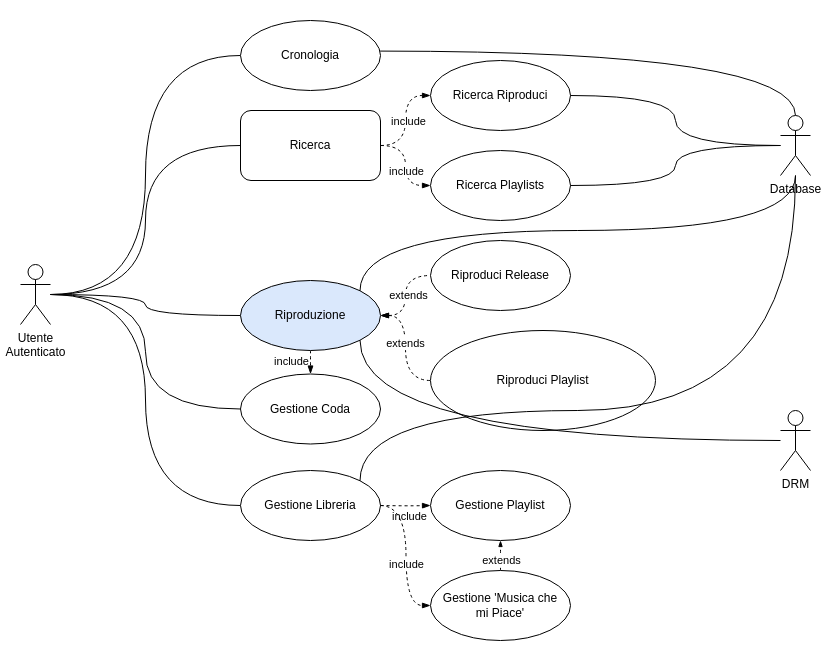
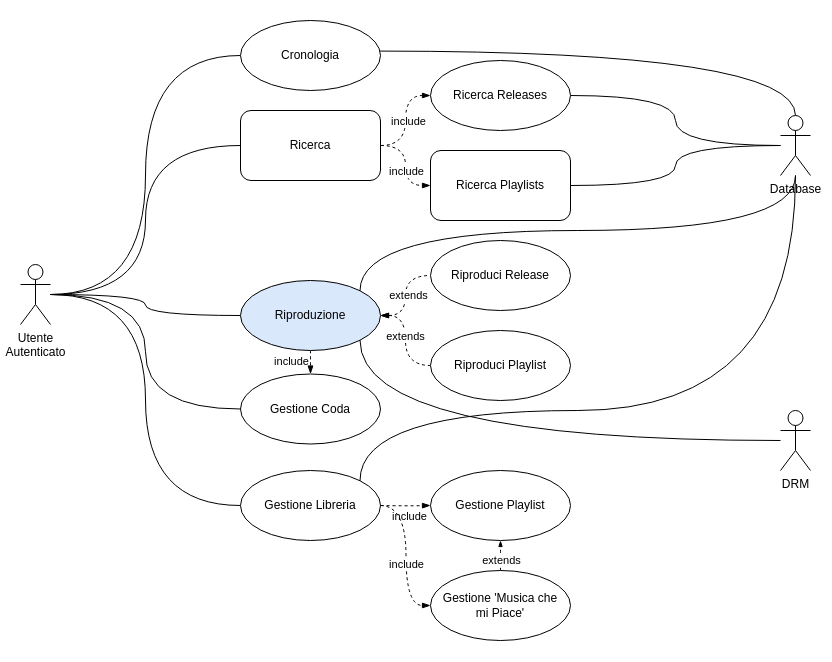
(501, 96) -> (501, 96)
(501, 186) -> (501, 186)
(543, 381) -> (501, 366)
